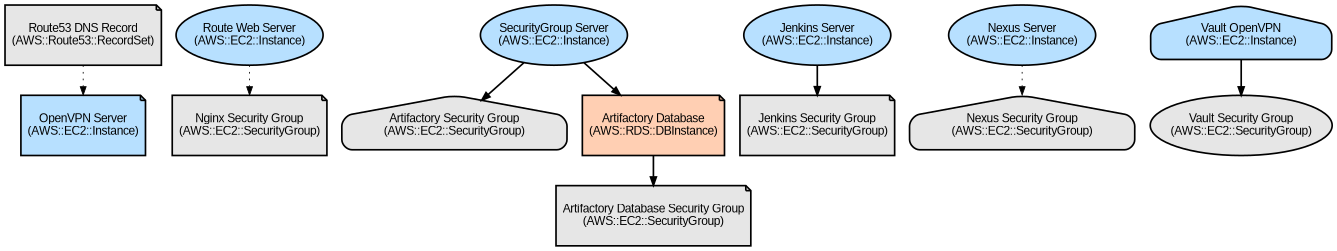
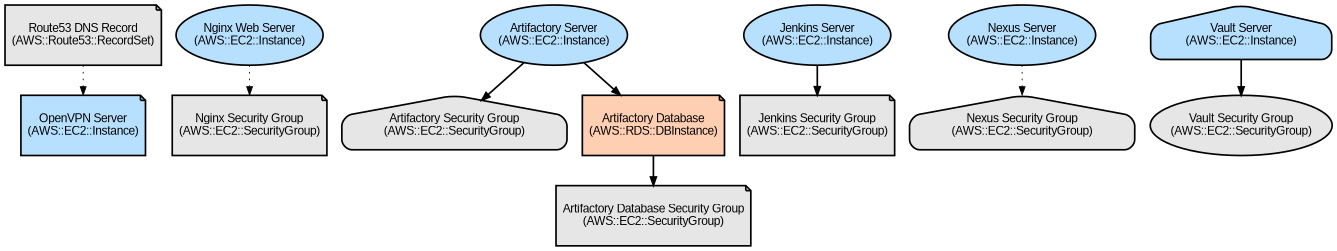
(250, 35) -> (250, 35)
(554, 35) -> (554, 35)
(1241, 35) -> (1241, 35)
